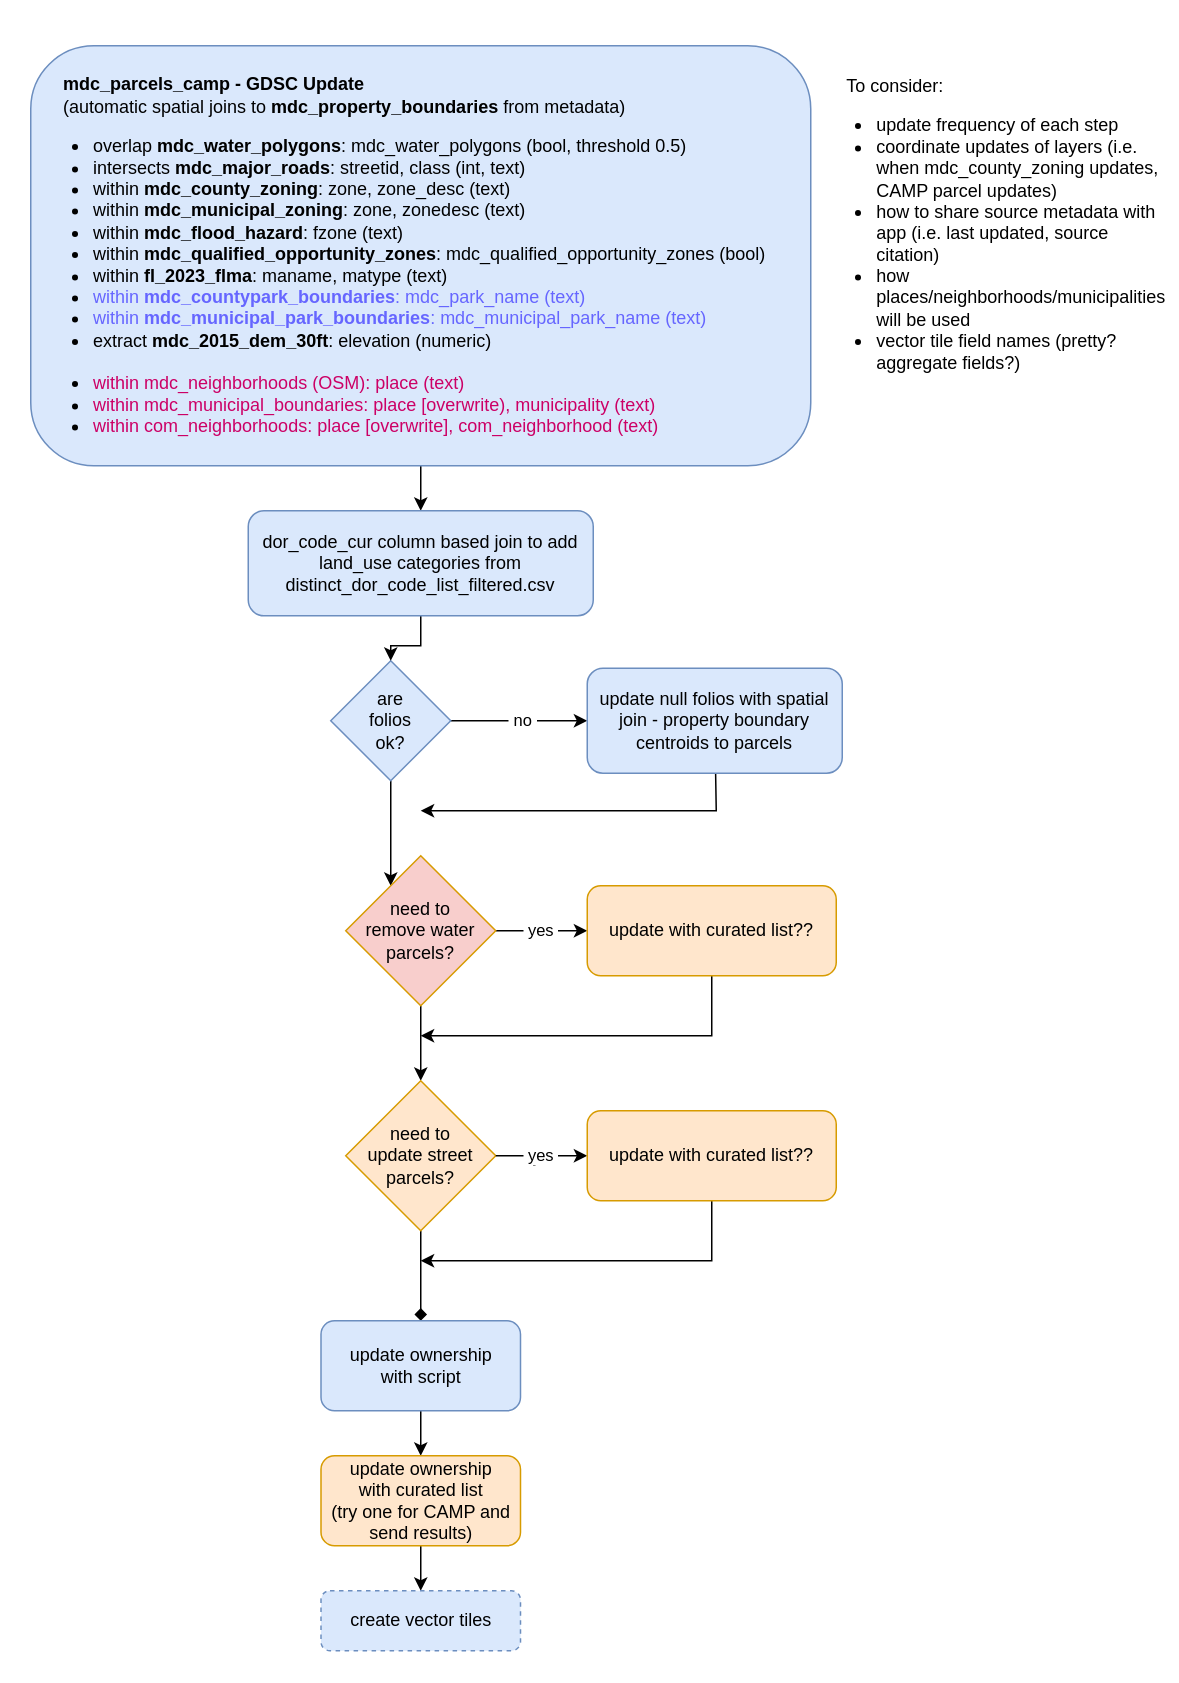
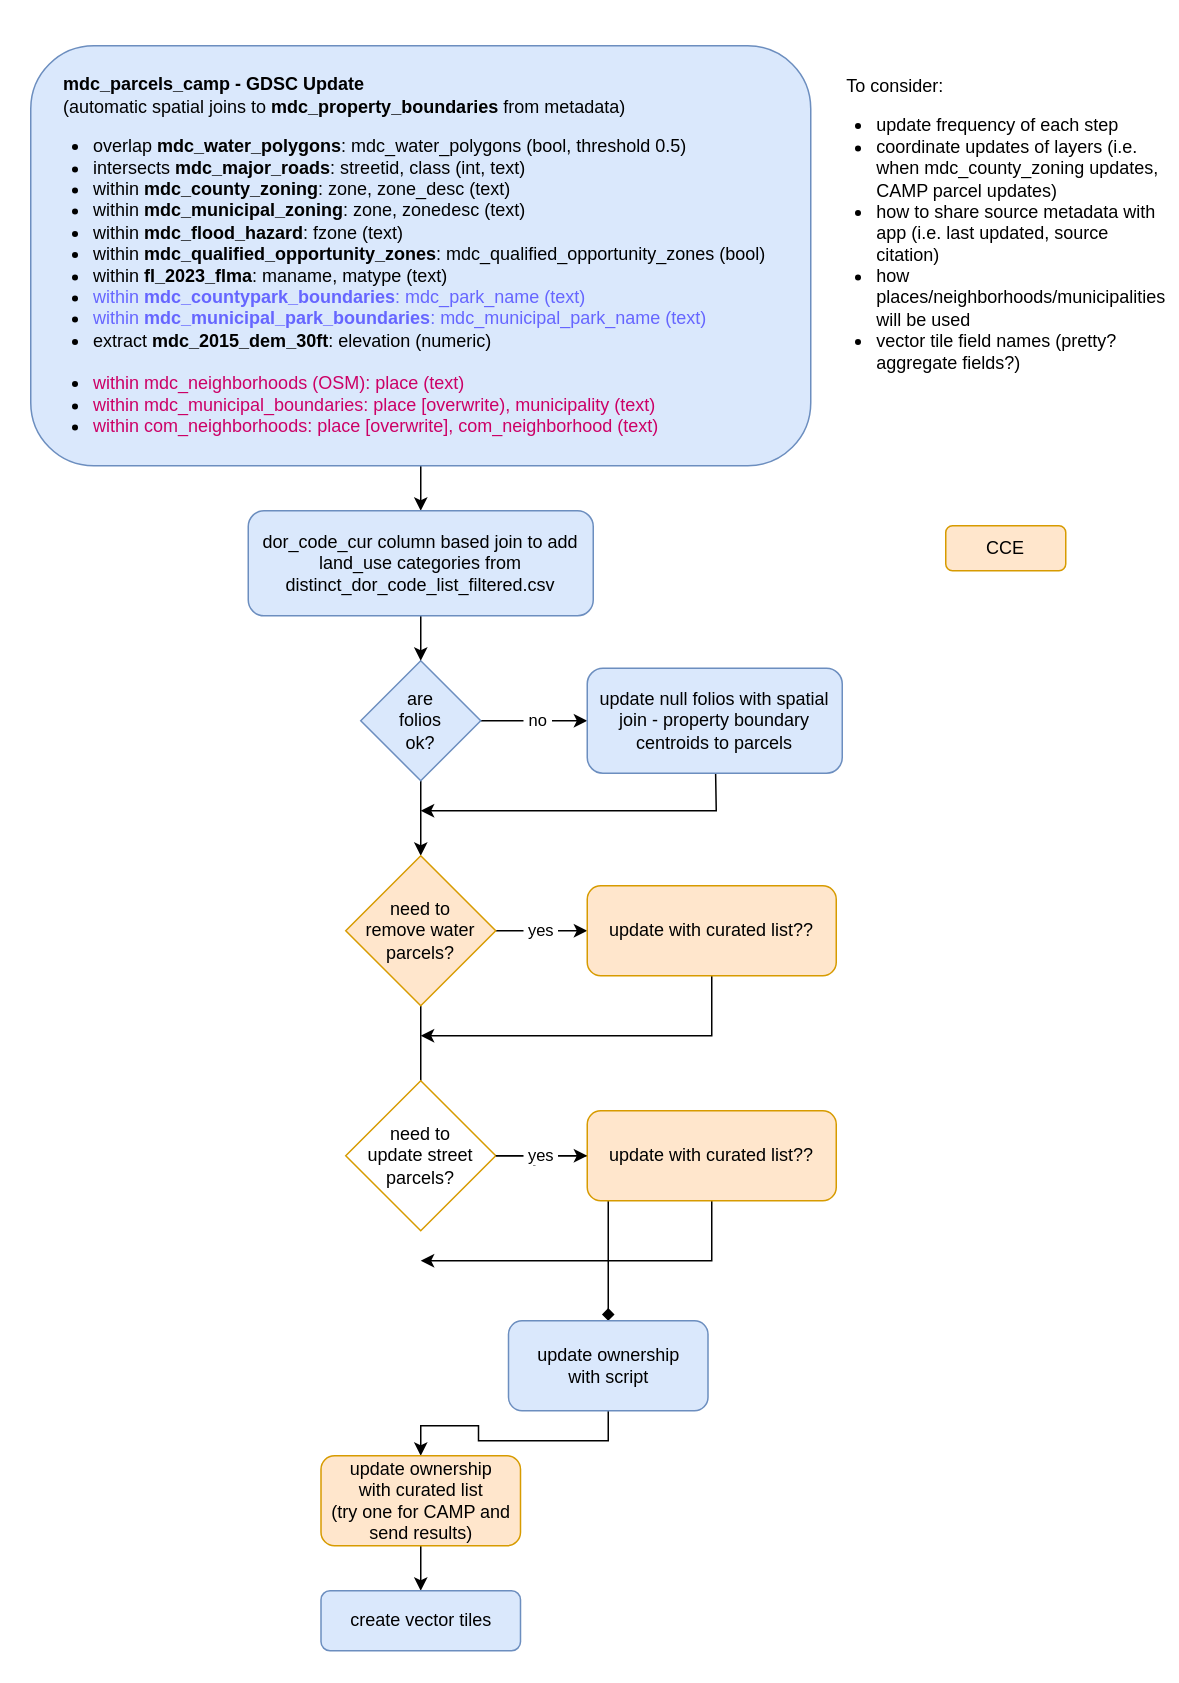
none -> (1006, 548)
(391, 721) -> (421, 721)
(421, 931) -> (421, 931)
(421, 1069) -> (421, 1073)
(421, 1156) -> (421, 1156)
(421, 1366) -> (608, 1366)
(421, 1621) -> (421, 1621)
